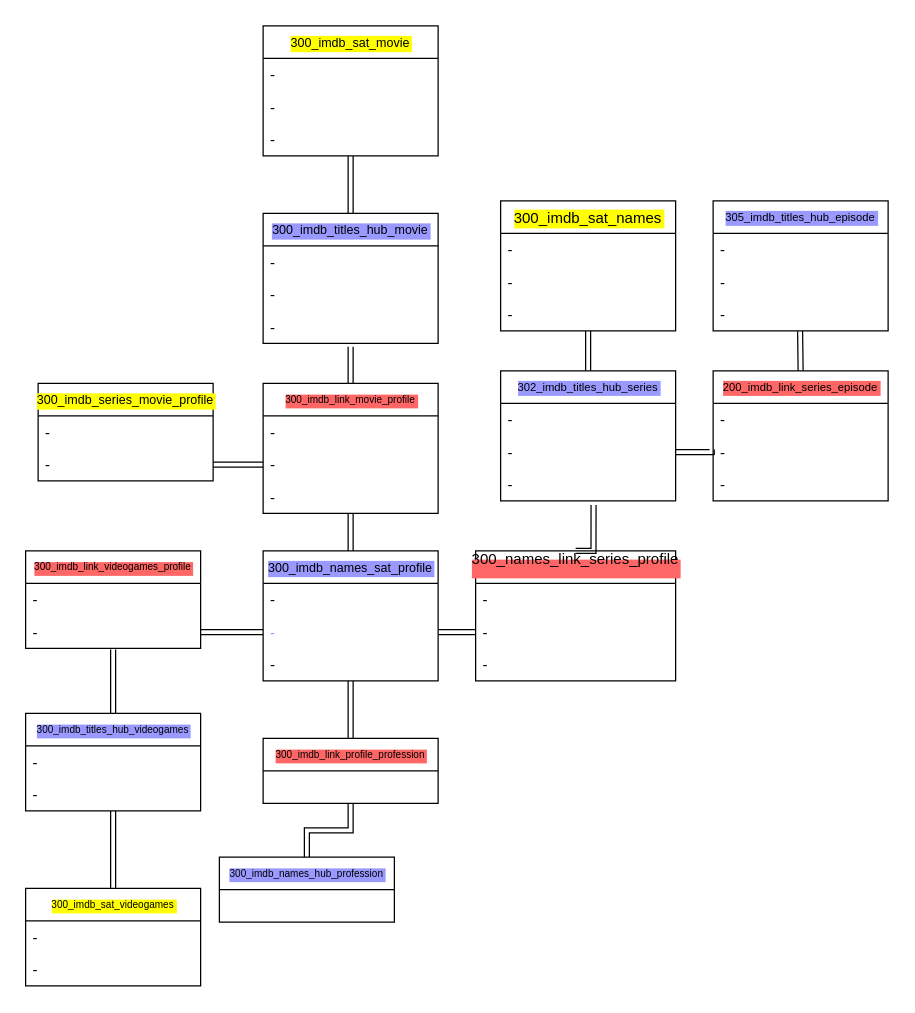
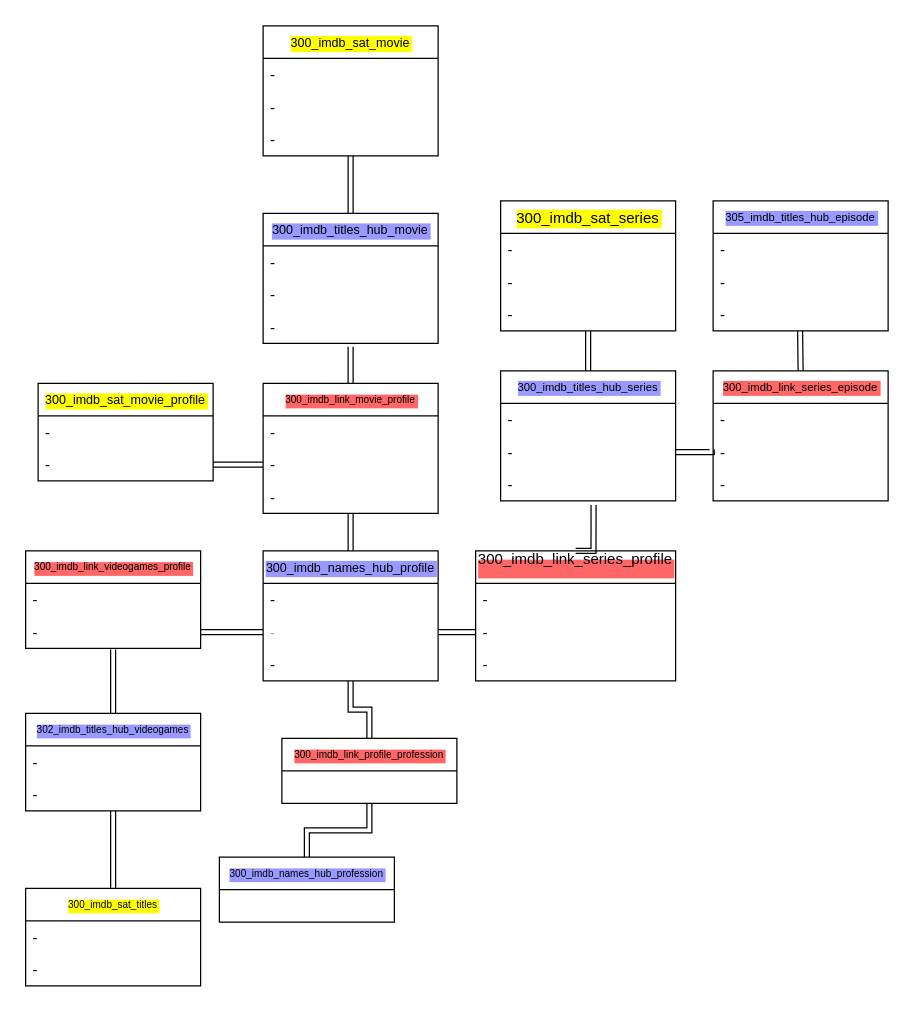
(588, 218) -> (588, 218)
(588, 387) -> (588, 387)
(800, 387) -> (800, 387)
(125, 400) -> (125, 400)
(575, 559) -> (575, 559)
(350, 567) -> (350, 567)
(113, 729) -> (113, 729)
(351, 771) -> (369, 771)
(113, 904) -> (113, 904)
